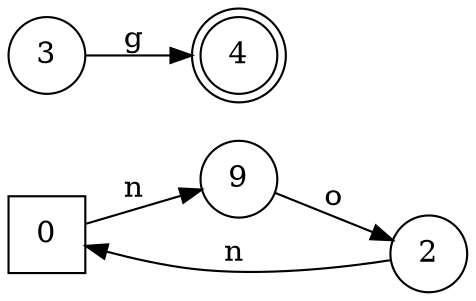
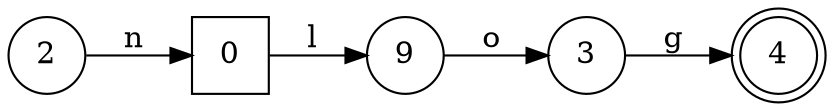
(139, 189) -> (318, 39)
(324, 212) -> (485, 55)
